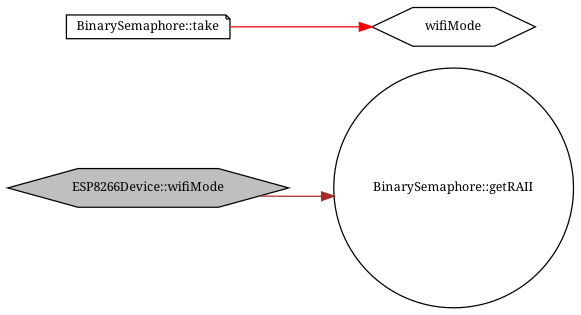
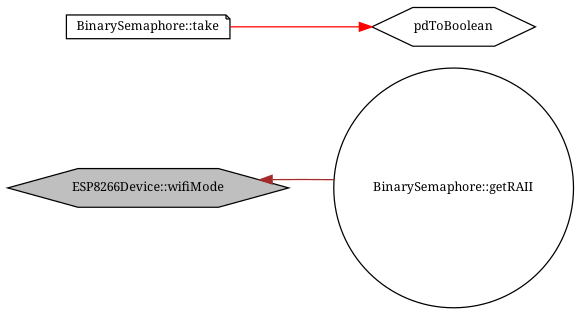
(454, 27) -> (454, 27)
(291, 196) -> (303, 179)
